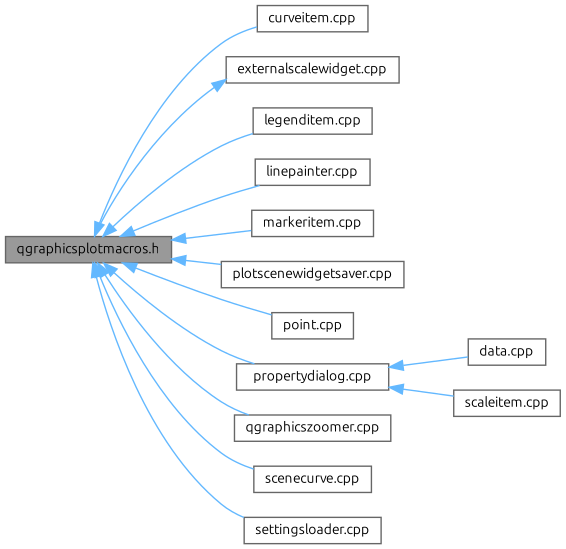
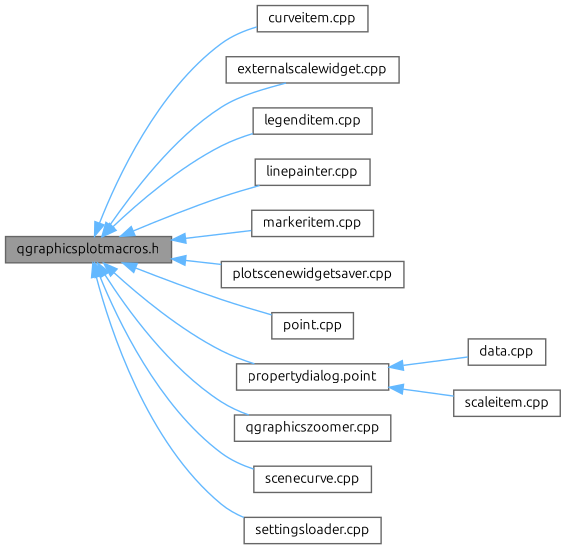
(146, 155) -> (185, 136)
(313, 377) -> (313, 377)
